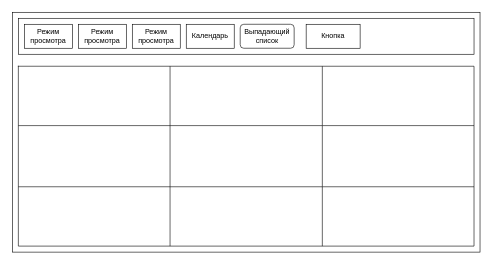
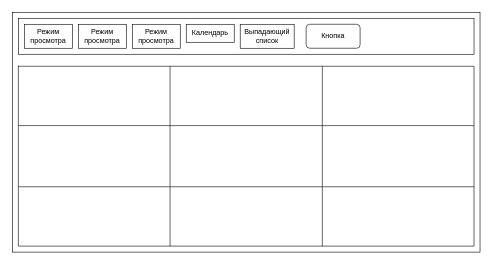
(210, 36) -> (210, 33)
(267, 36) -> (267, 36)
(333, 36) -> (333, 36)
